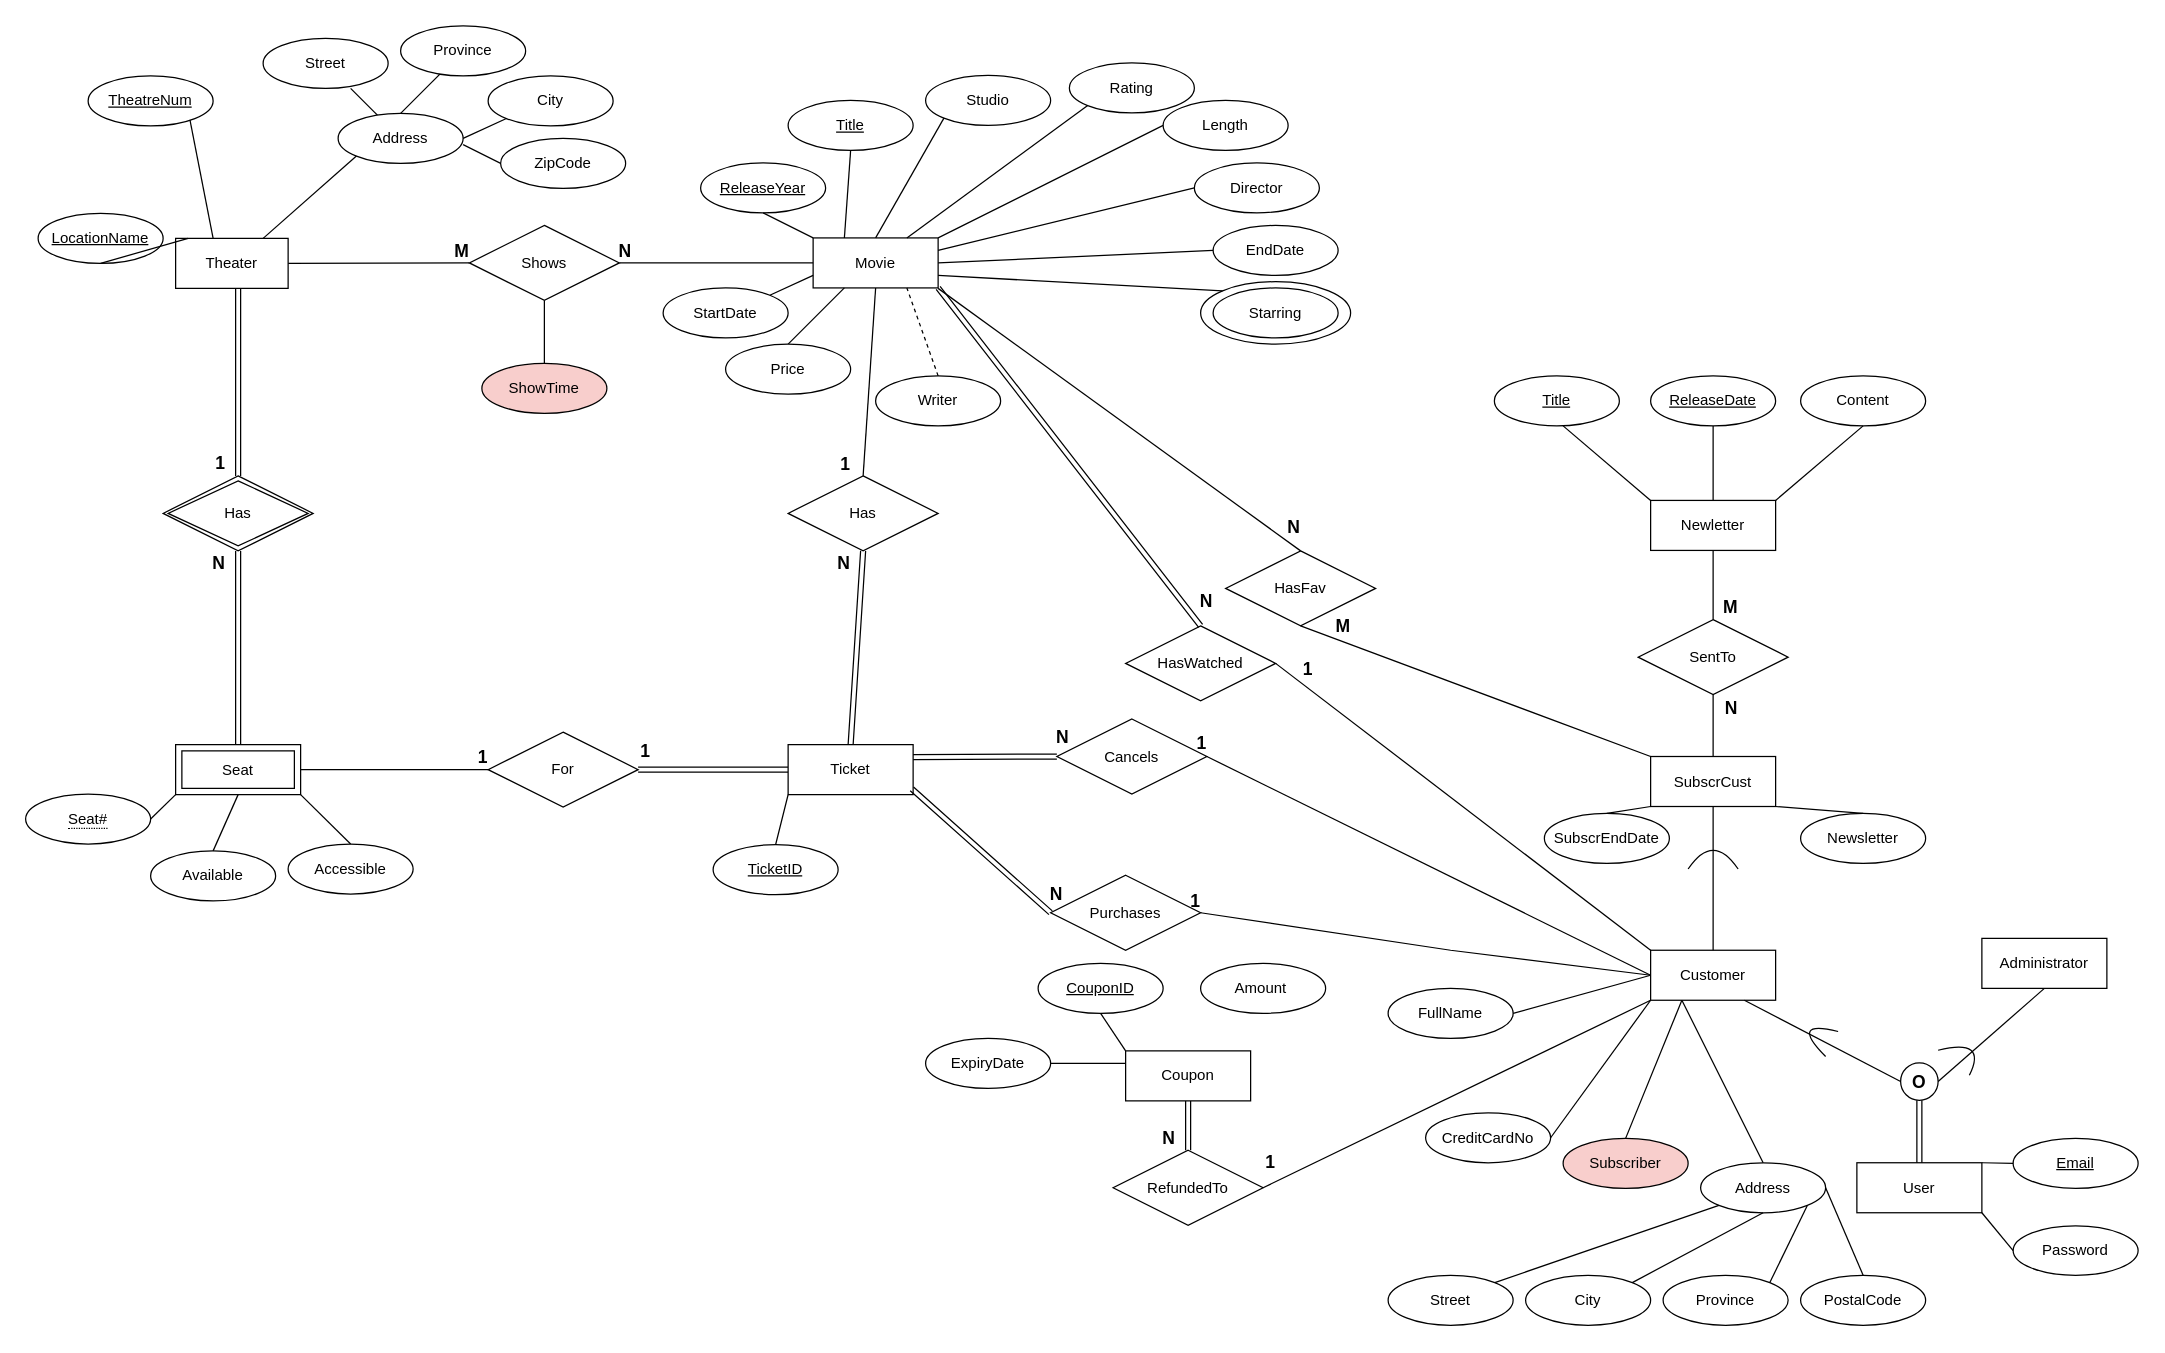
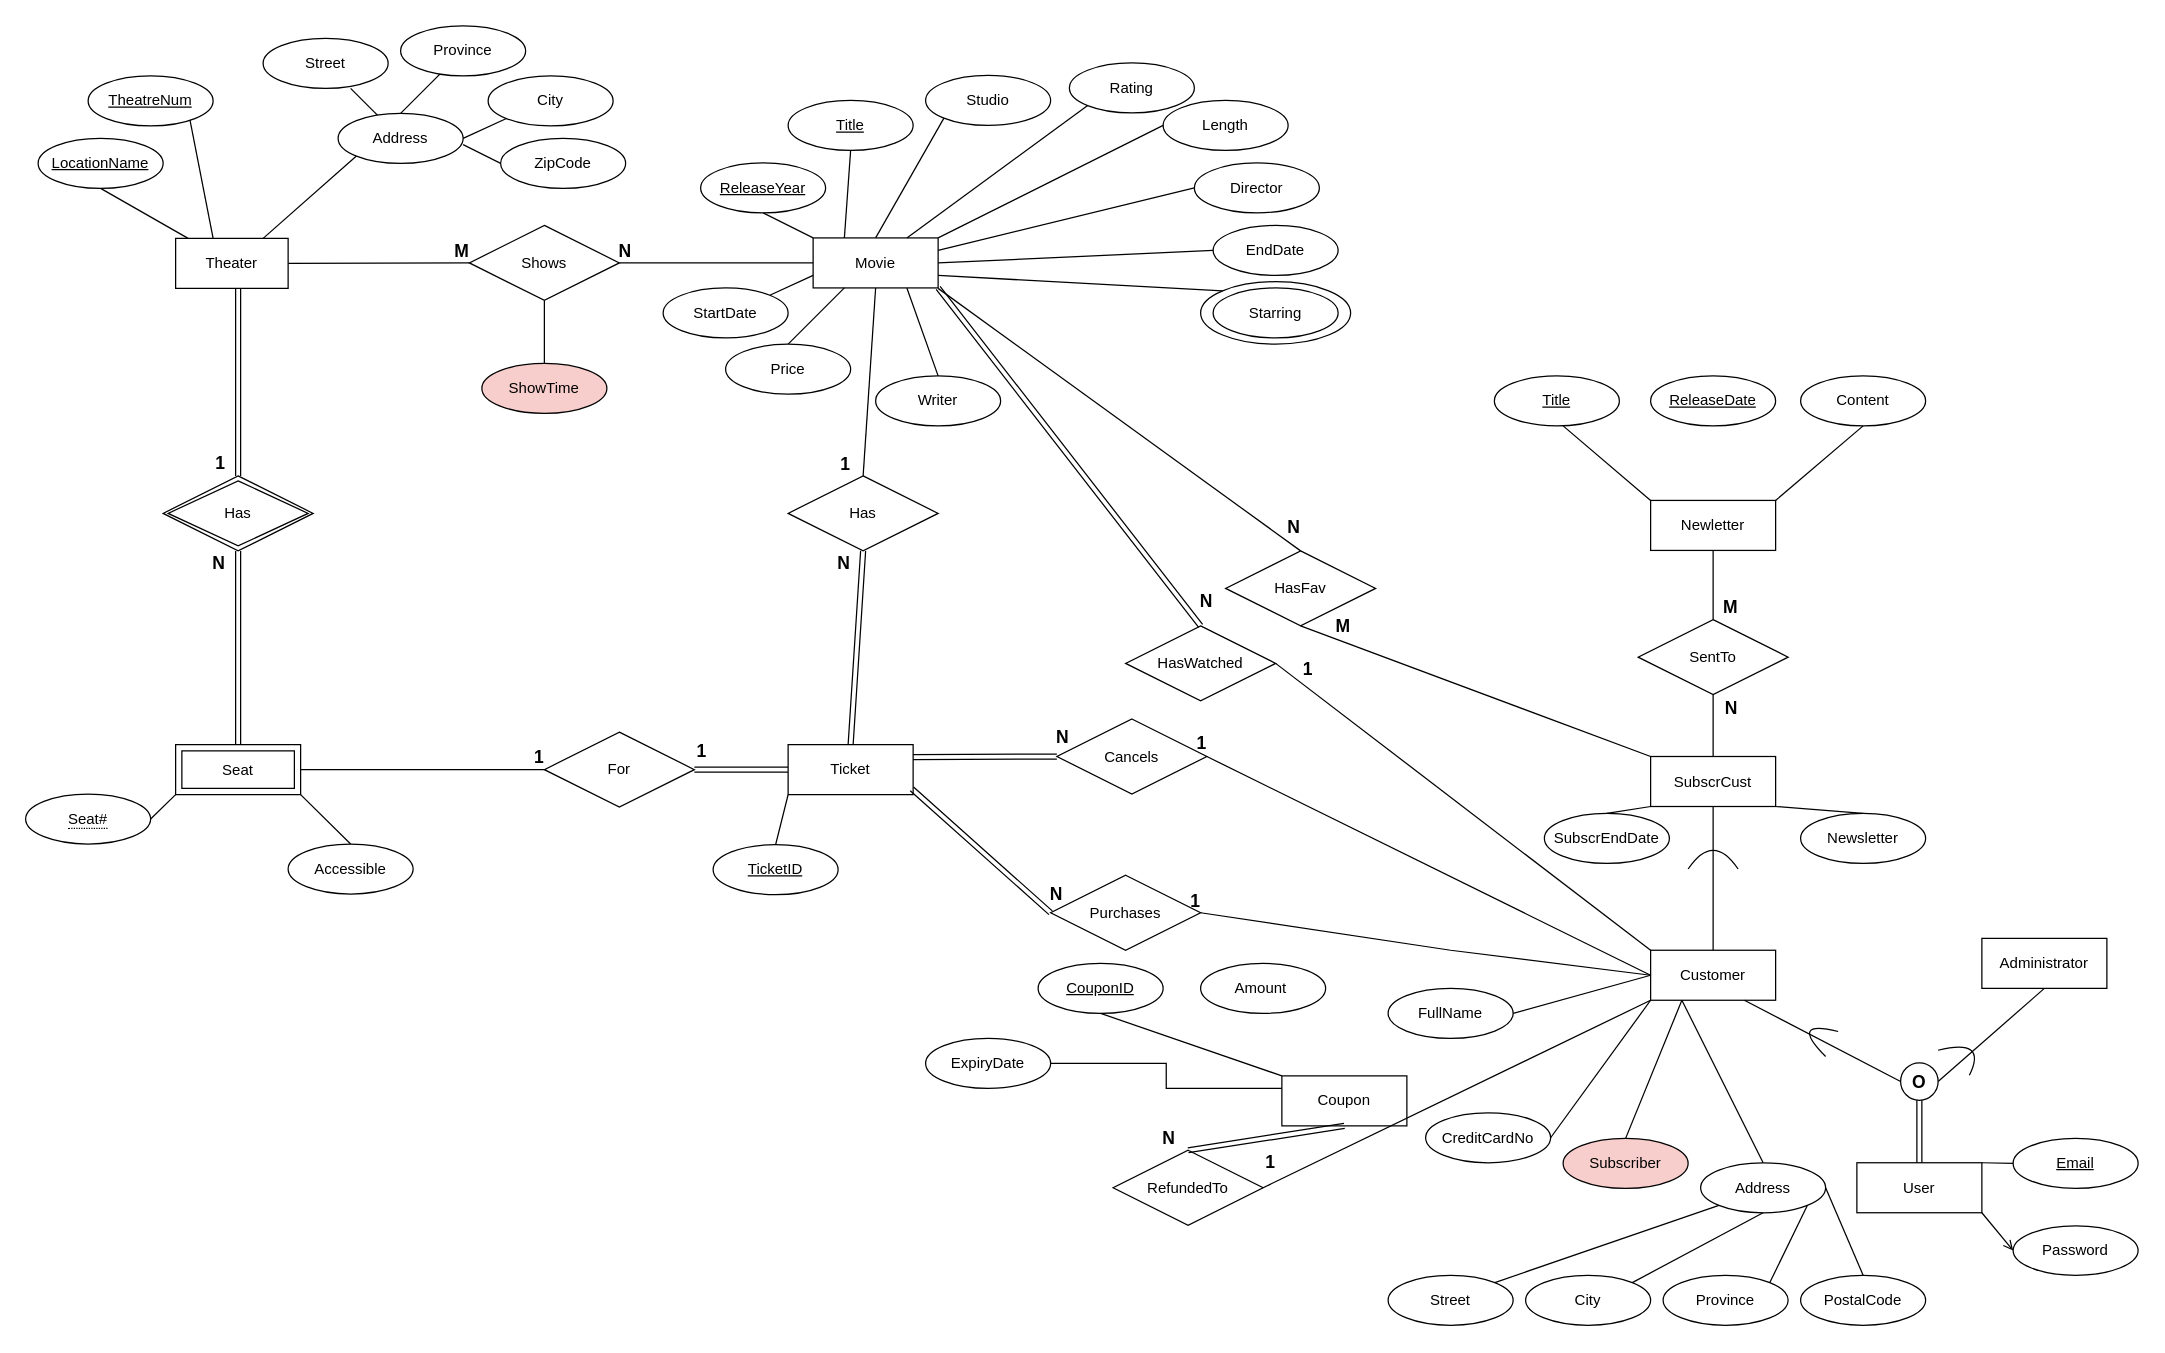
(101, 238) -> (101, 163)
(922, 331) -> (922, 331)
(1713, 463) -> none
(563, 769) -> (619, 769)
(225, 823) -> none
(213, 876) -> none
(1188, 1076) -> (1344, 1101)
(2010, 1246) -> (2009, 1246)
